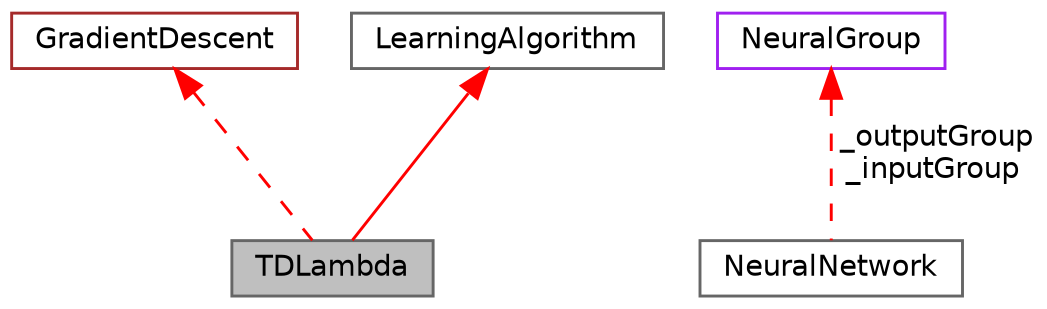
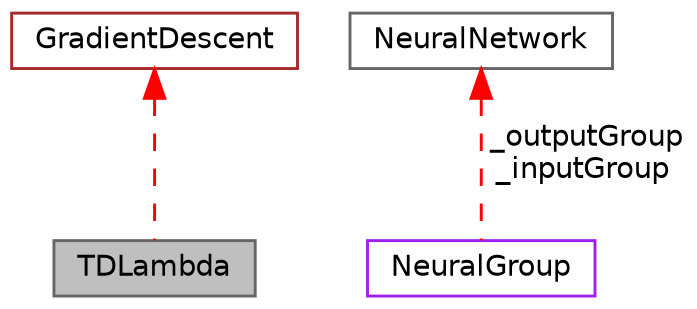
(508, 41) -> none
(831, 169) -> (481, 169)
